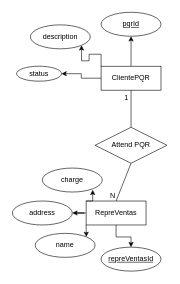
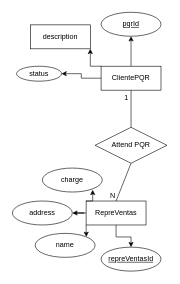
(60, 37) -> (60, 37)
